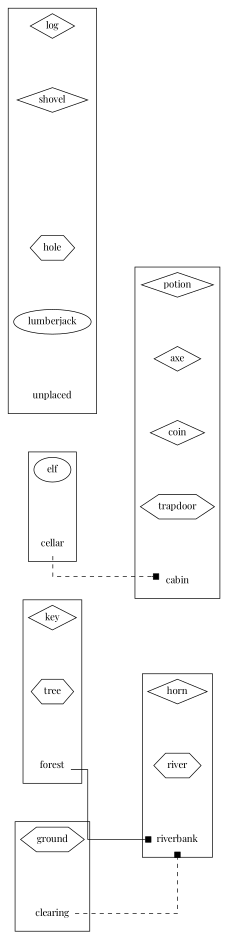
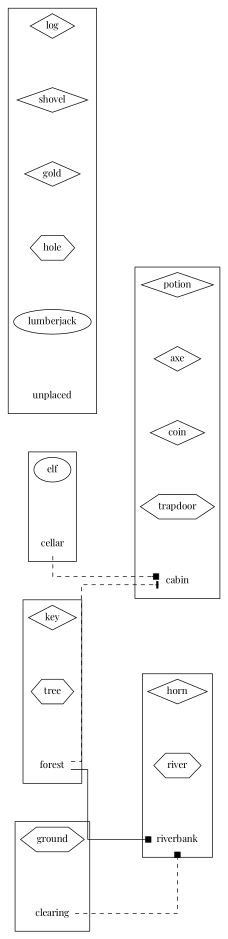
none -> (52, 174)
none -> (82, 589)
